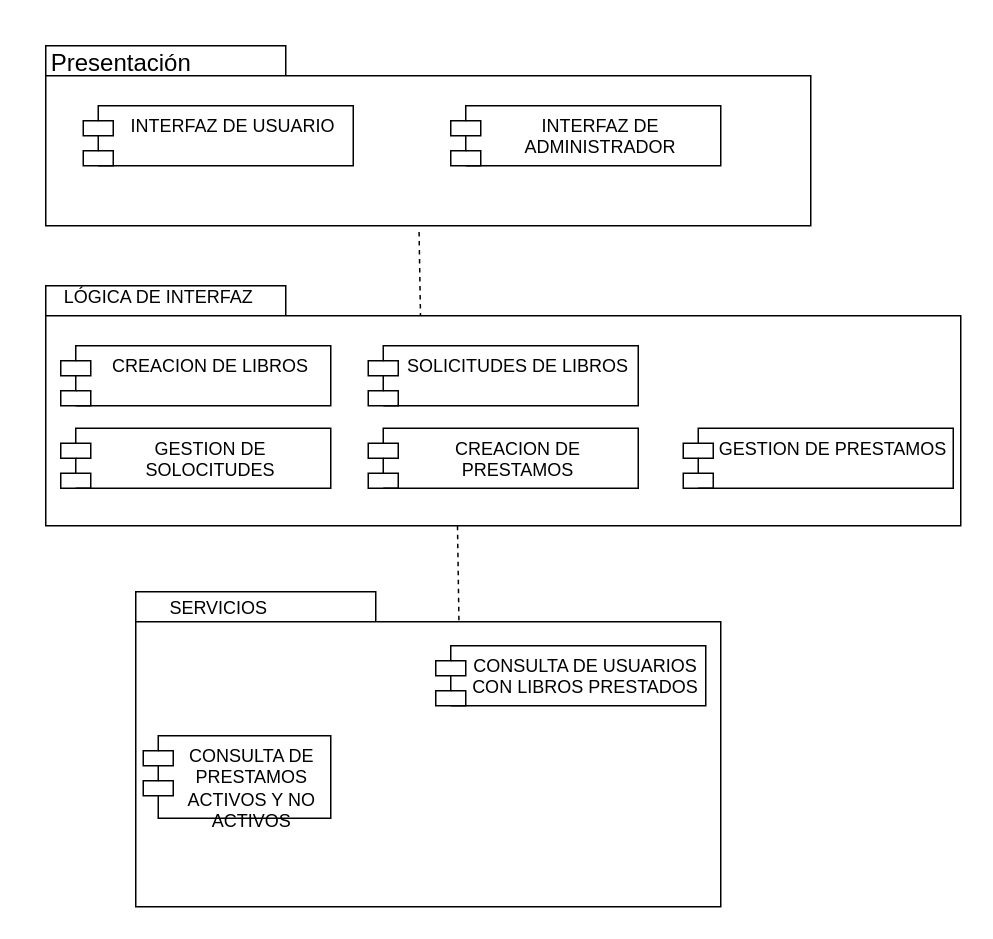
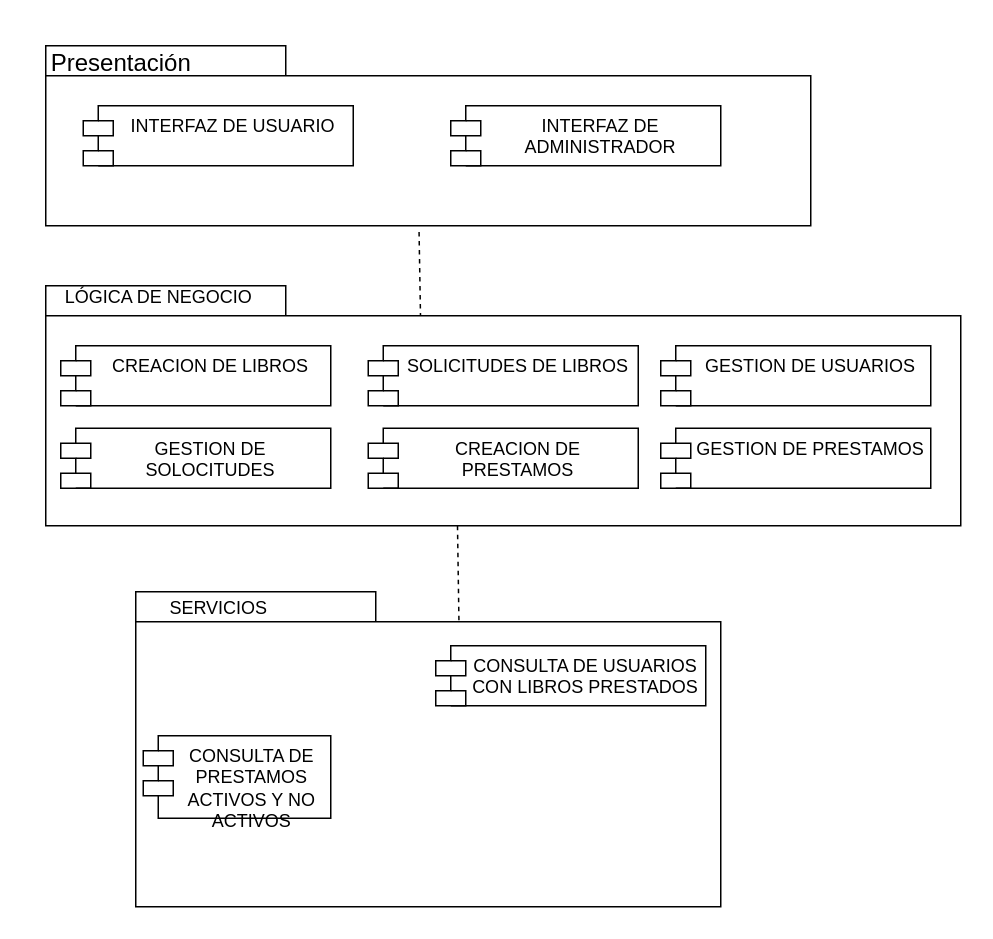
(159, 301) -> (159, 301)
none -> (796, 376)
(818, 458) -> (796, 458)
